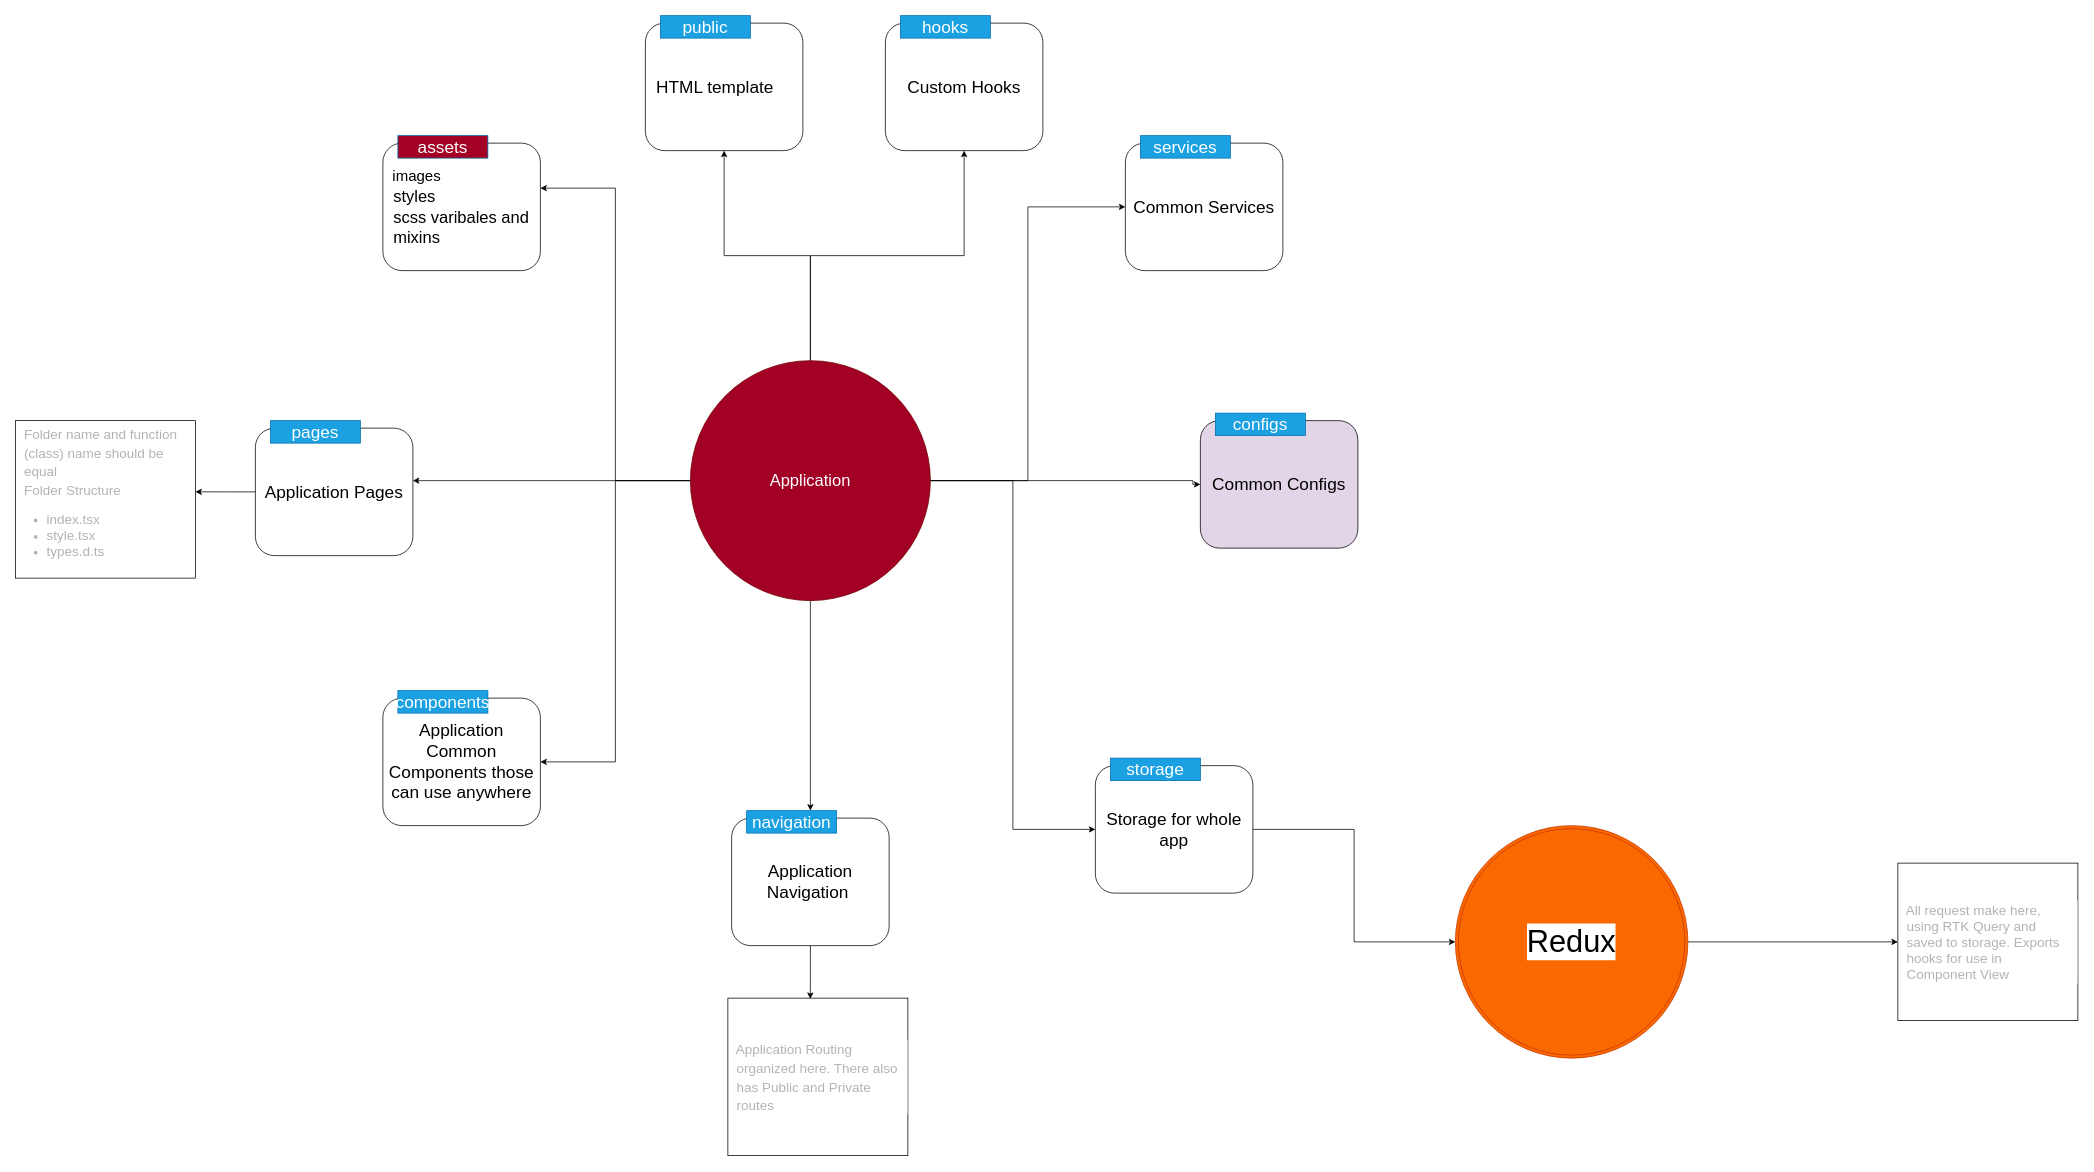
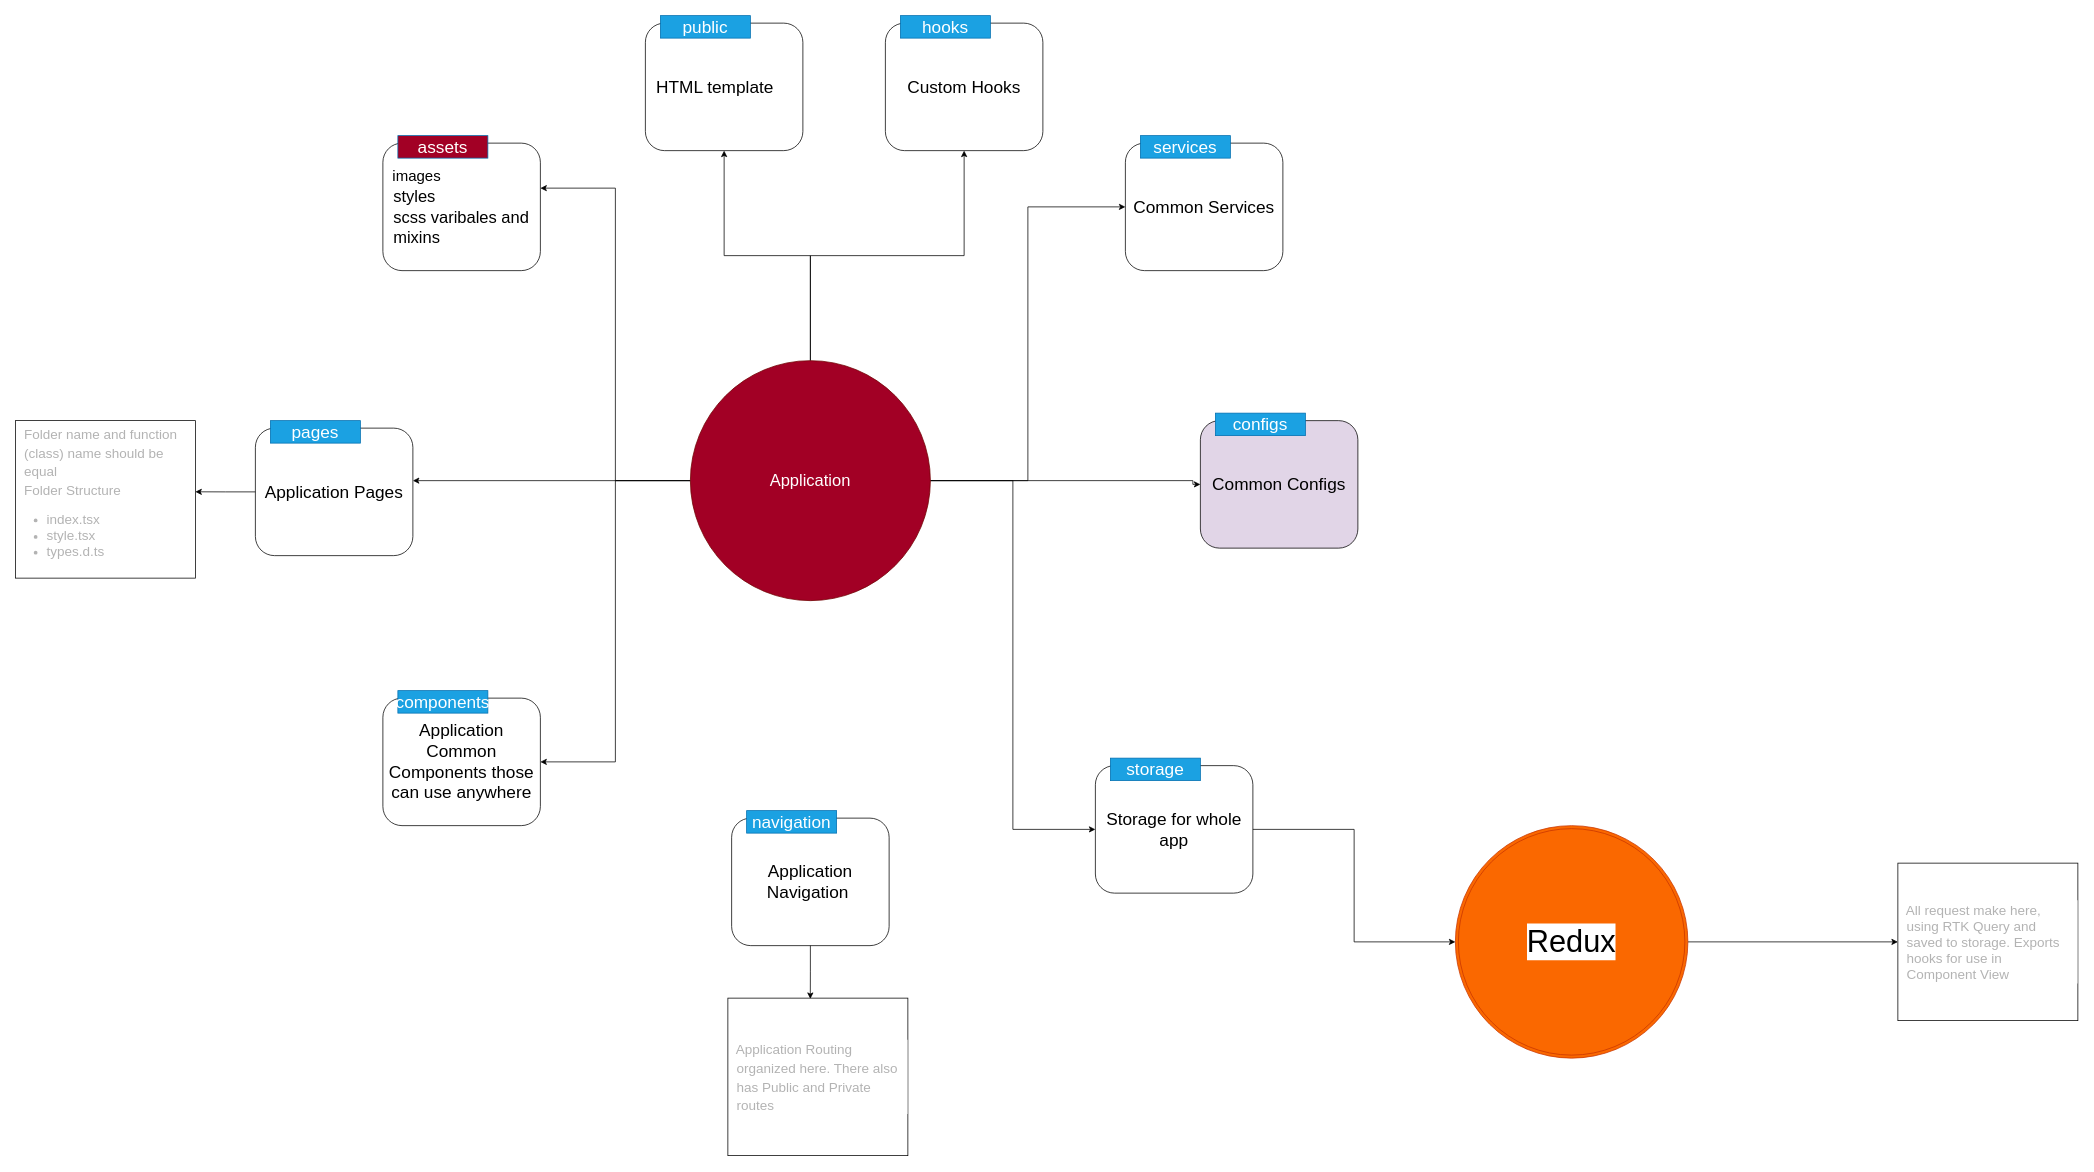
(810, 703) -> none
